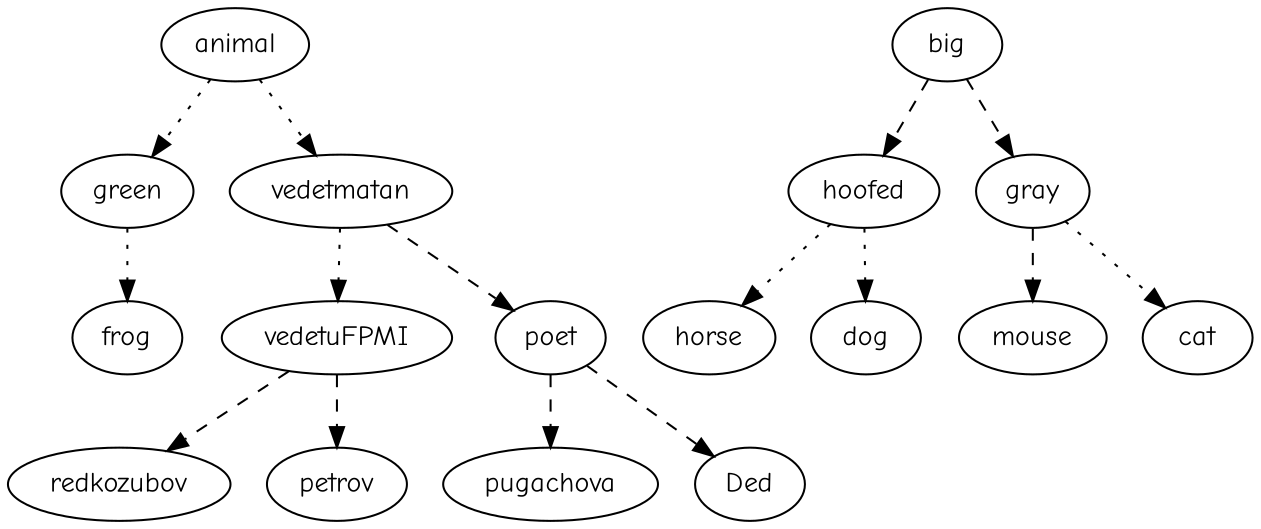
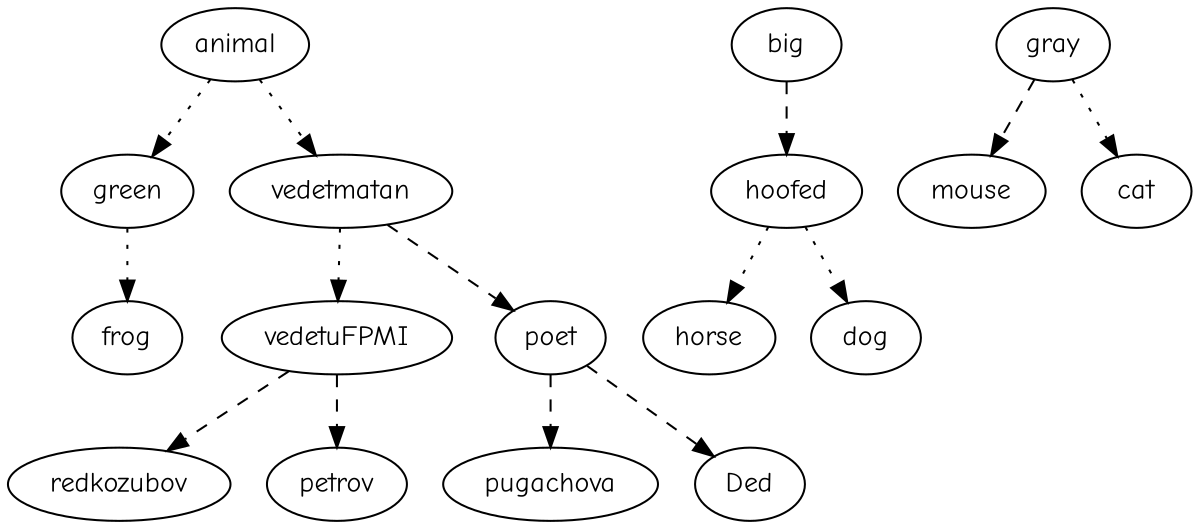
(984, 109) -> none
